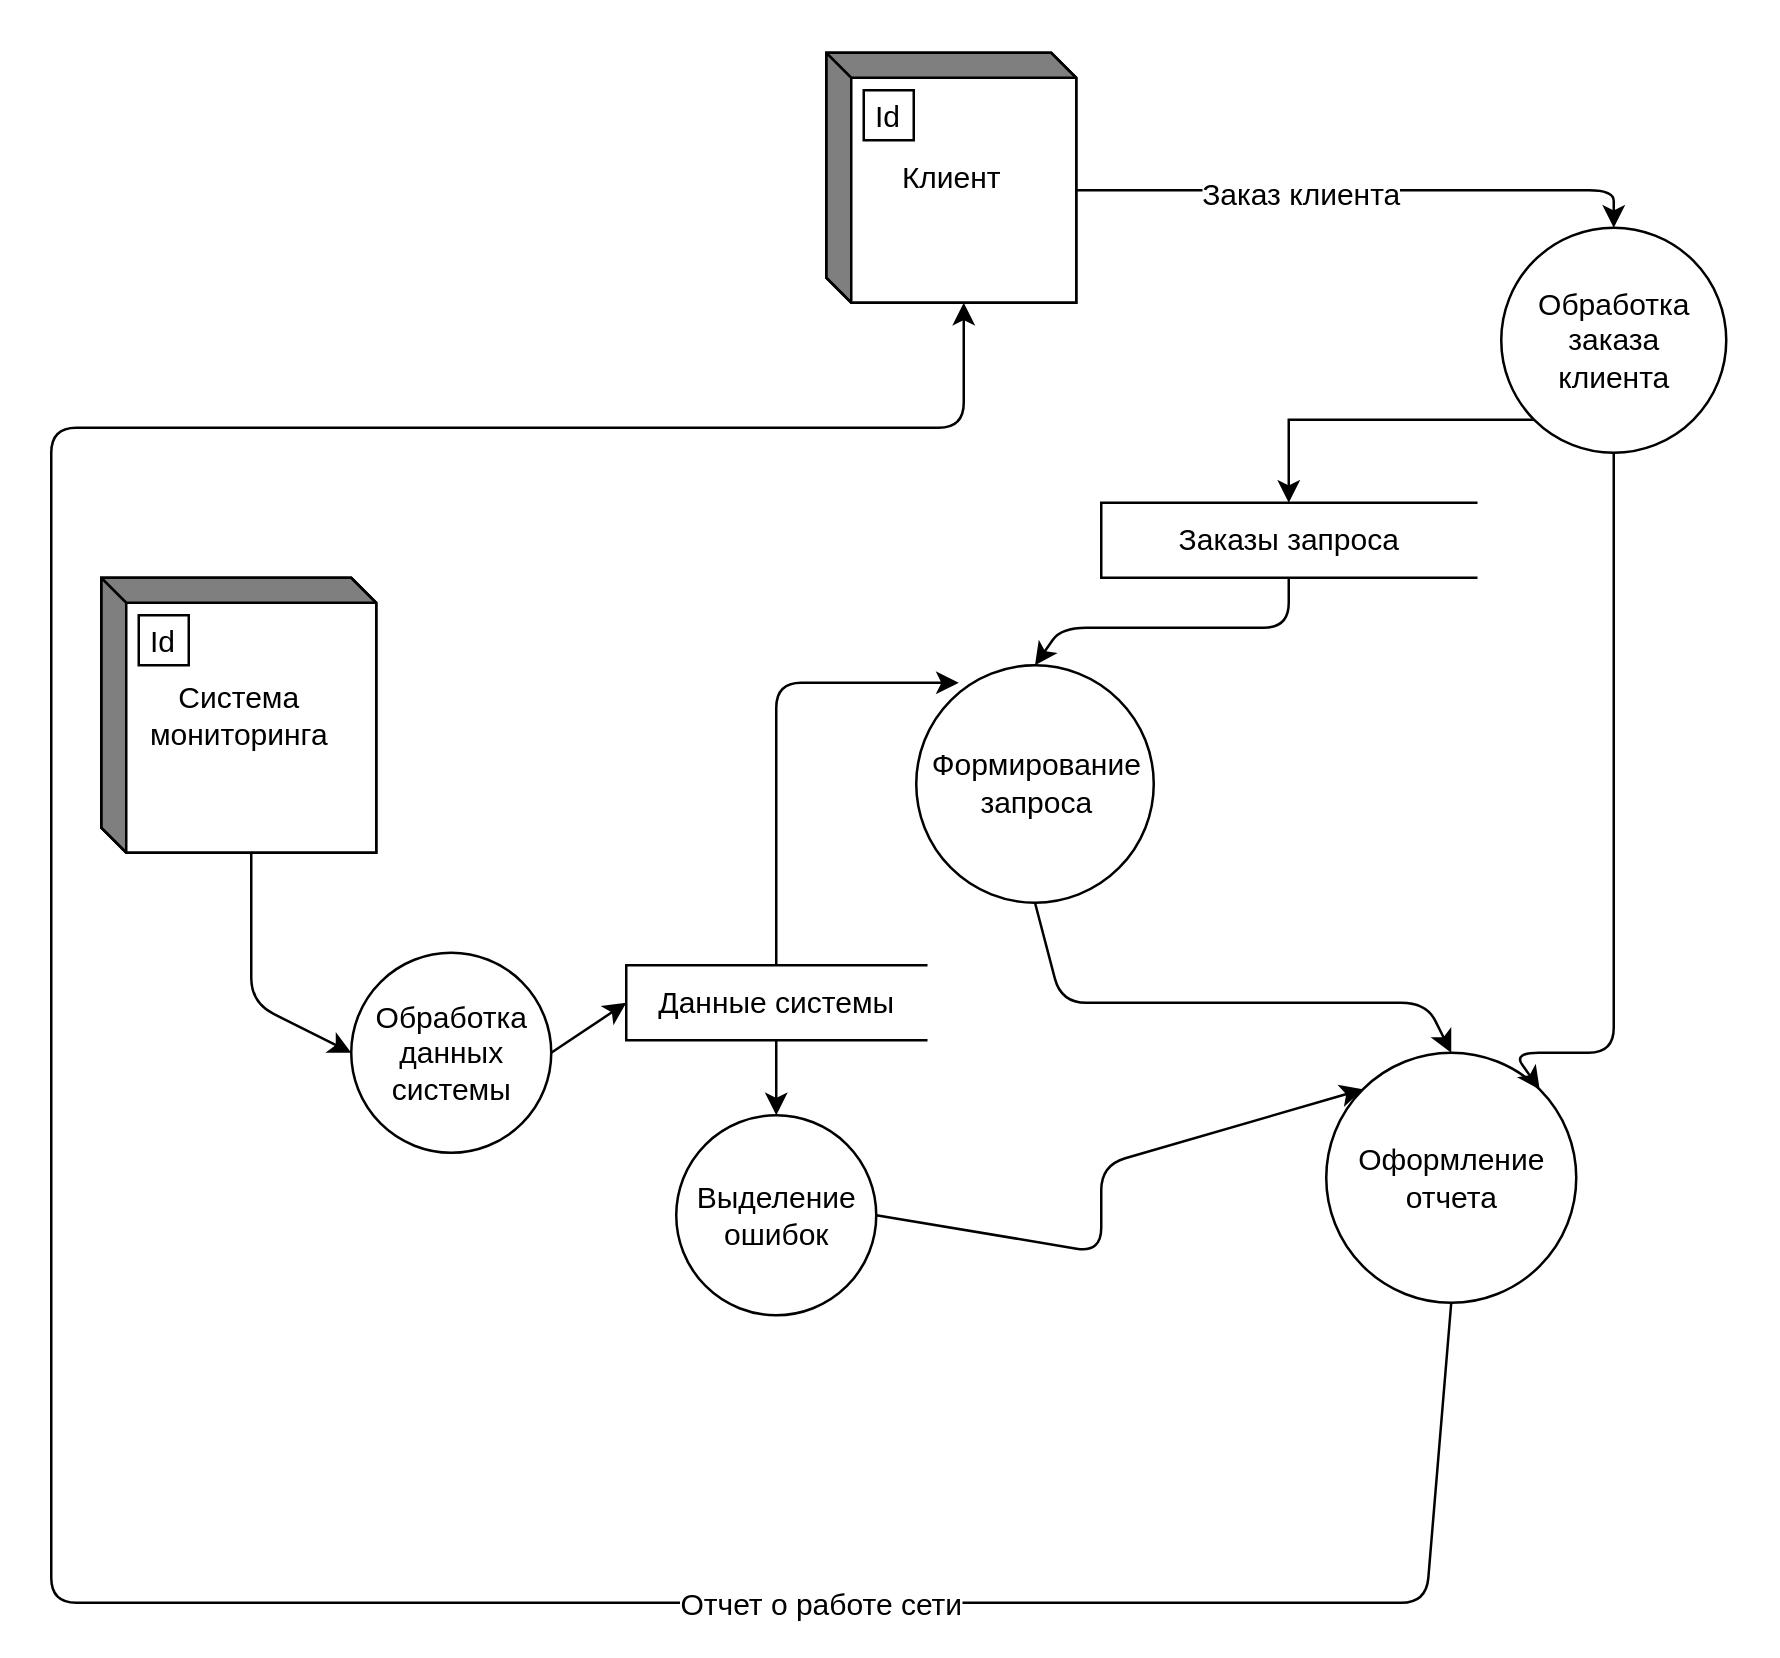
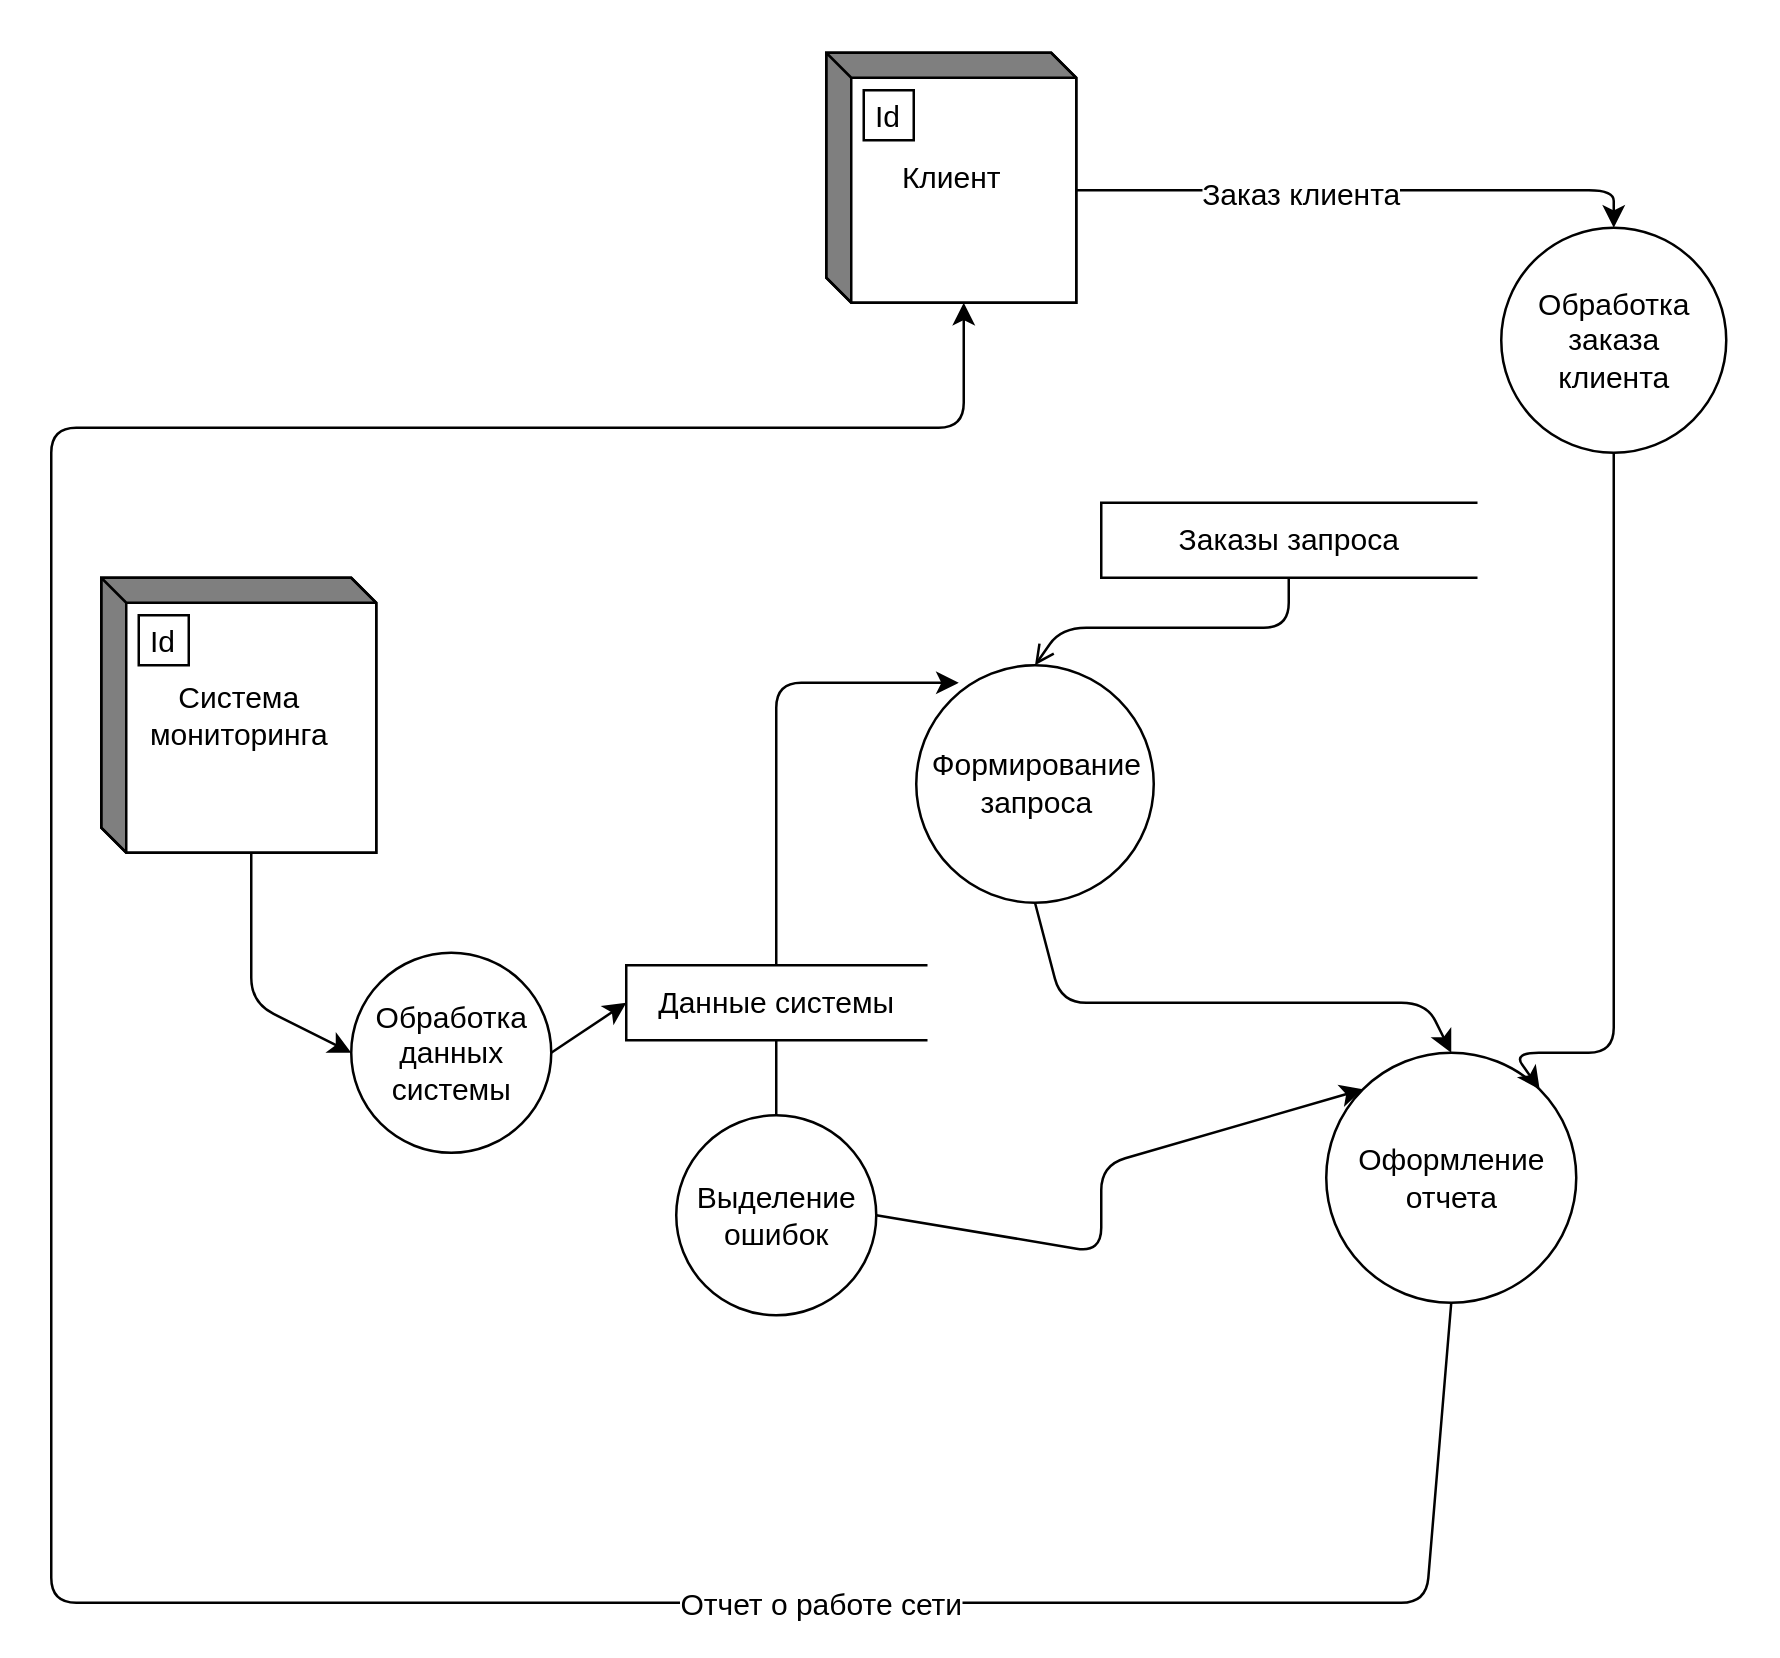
(1378, 420) -> none
(1045, 650) -> (1043, 654)
(776, 1097) -> (776, 1104)
